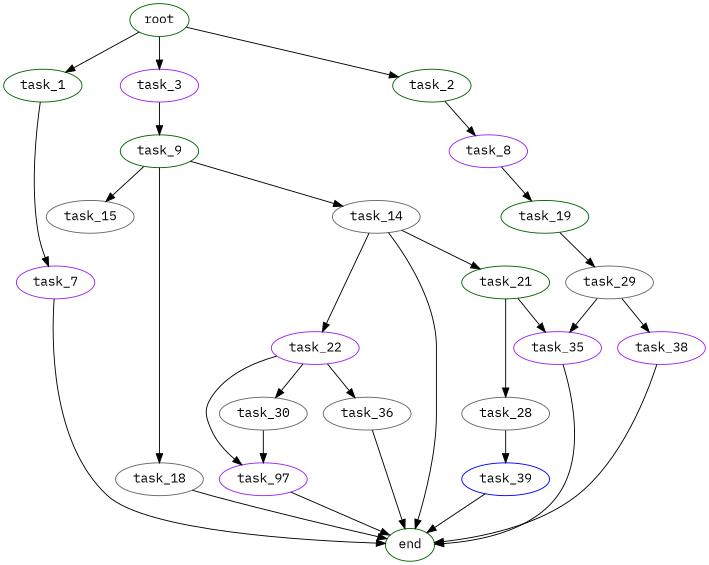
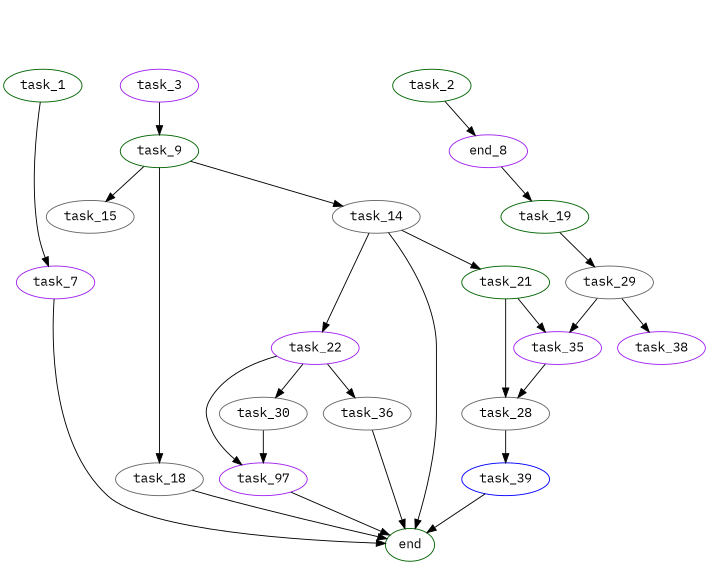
(159, 20) -> none
(488, 151) -> (488, 151)
(582, 491) -> none
(560, 492) -> (535, 377)
